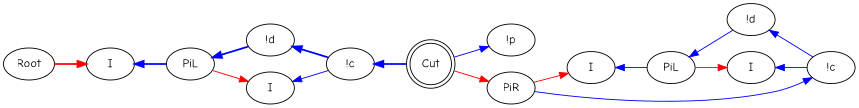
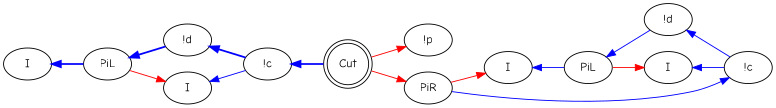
(467, 53) -> (384, 53)
(29, 64) -> none
